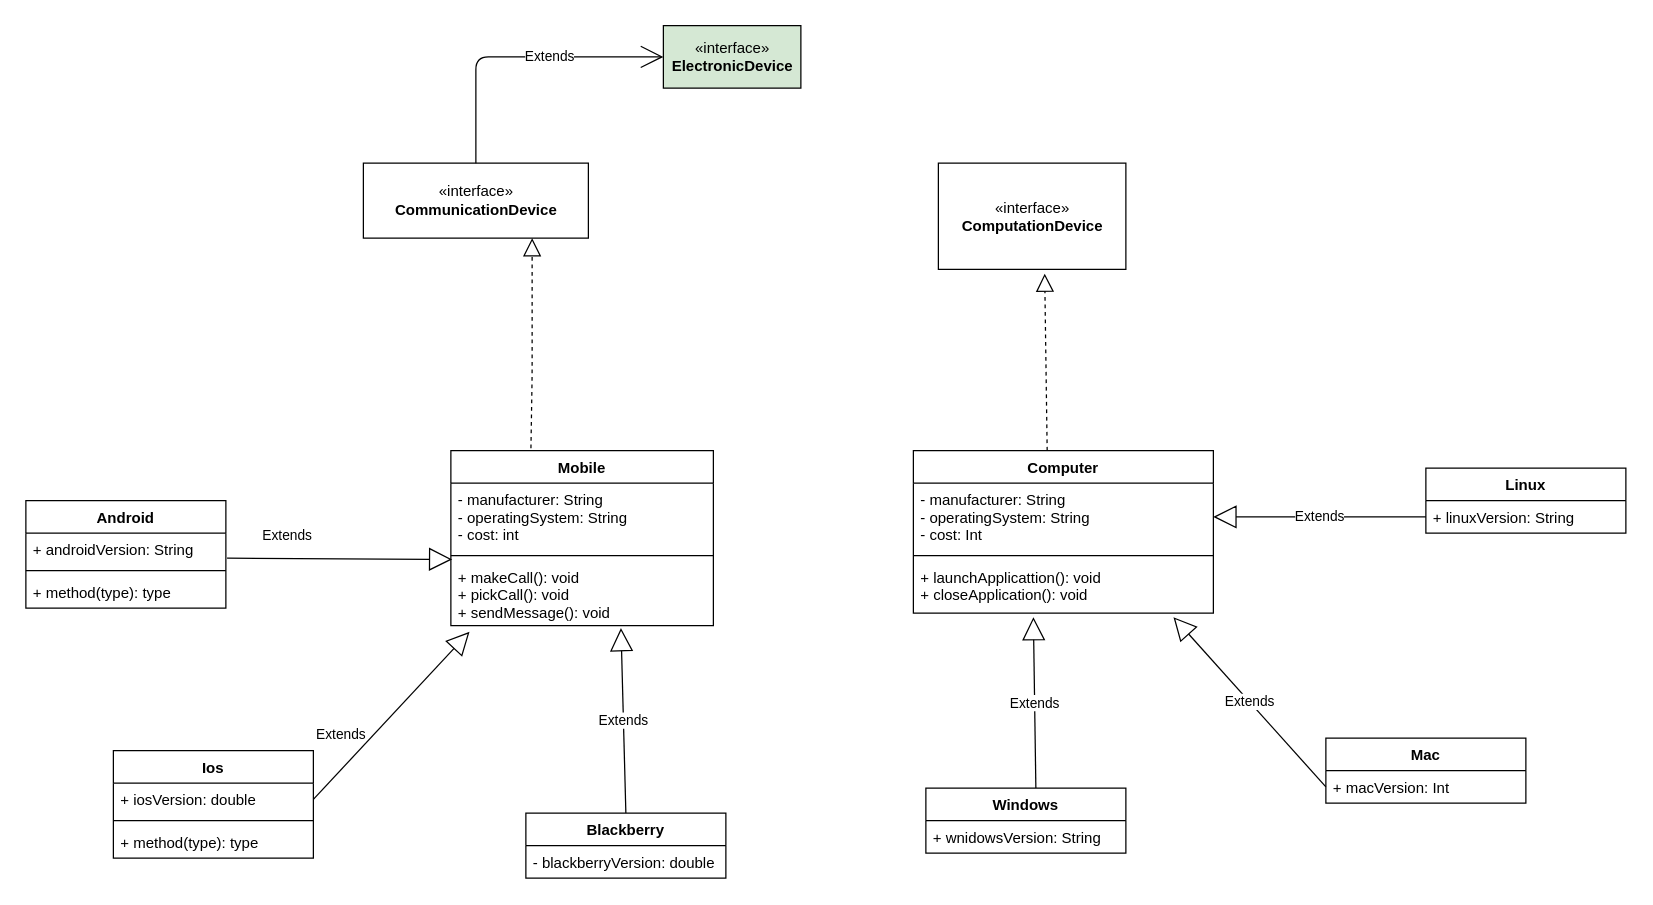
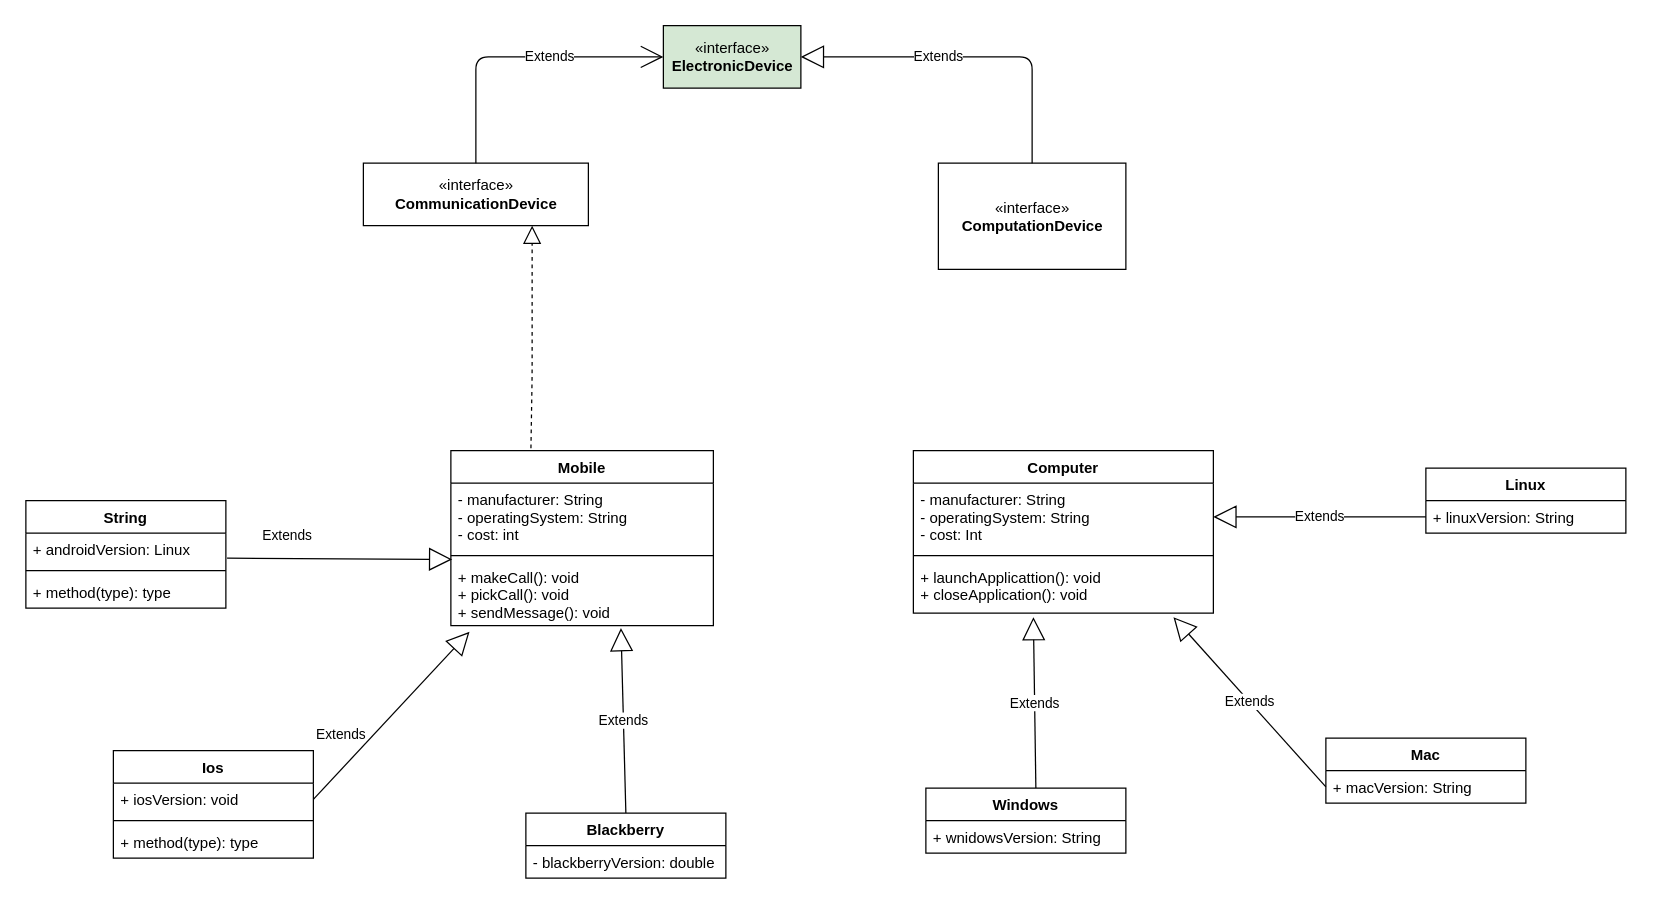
none -> (975, 57)
(476, 201) -> (476, 194)
(1046, 371) -> none
(125, 518) -> (125, 518)
(122, 550) -> (117, 550)
(1396, 788) -> (1407, 788)
(192, 800) -> (184, 800)
